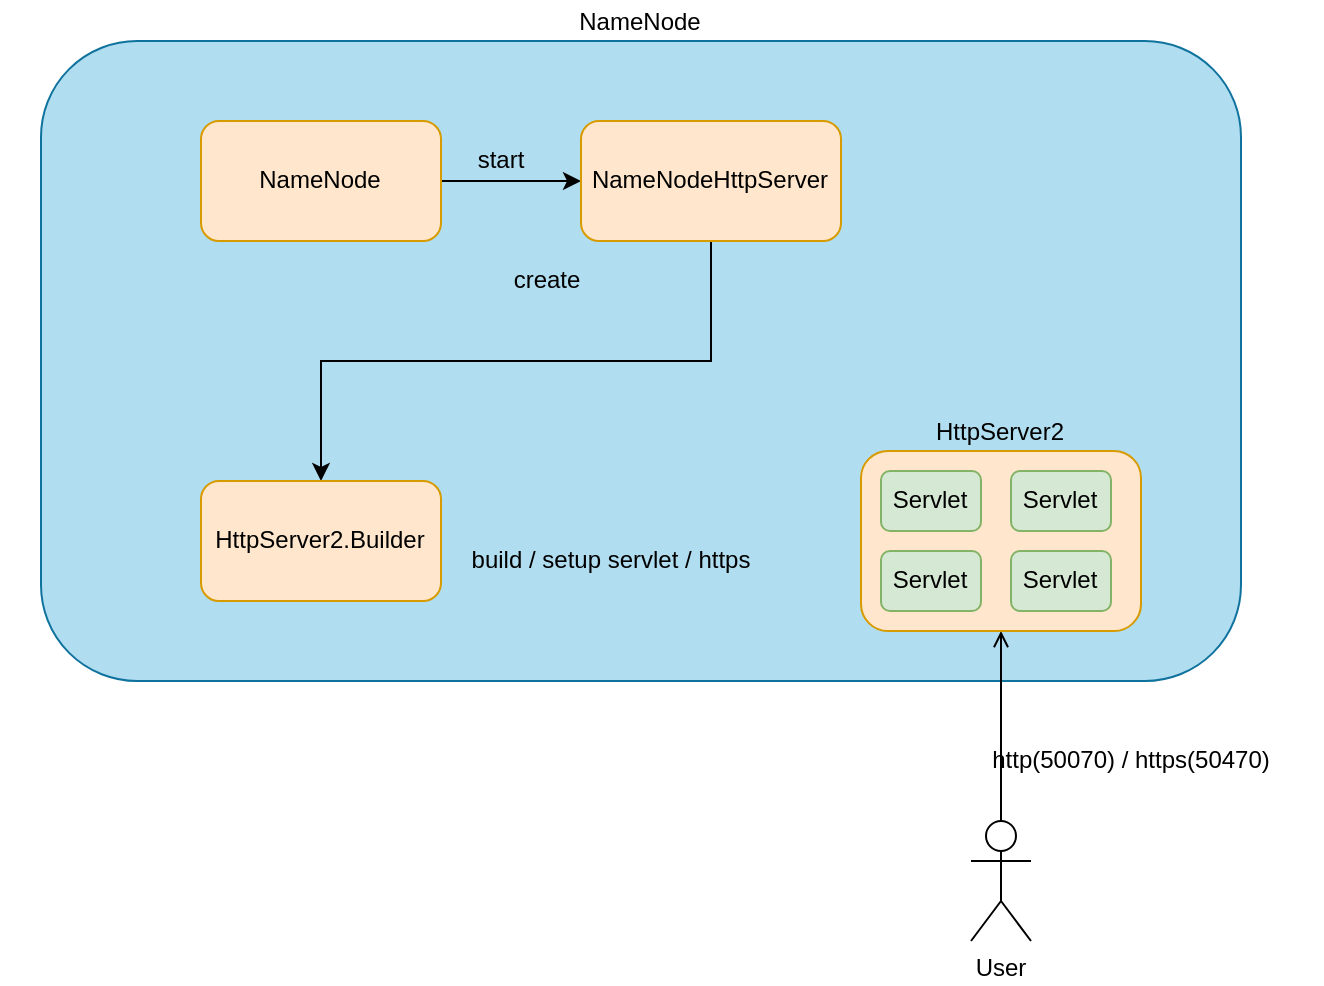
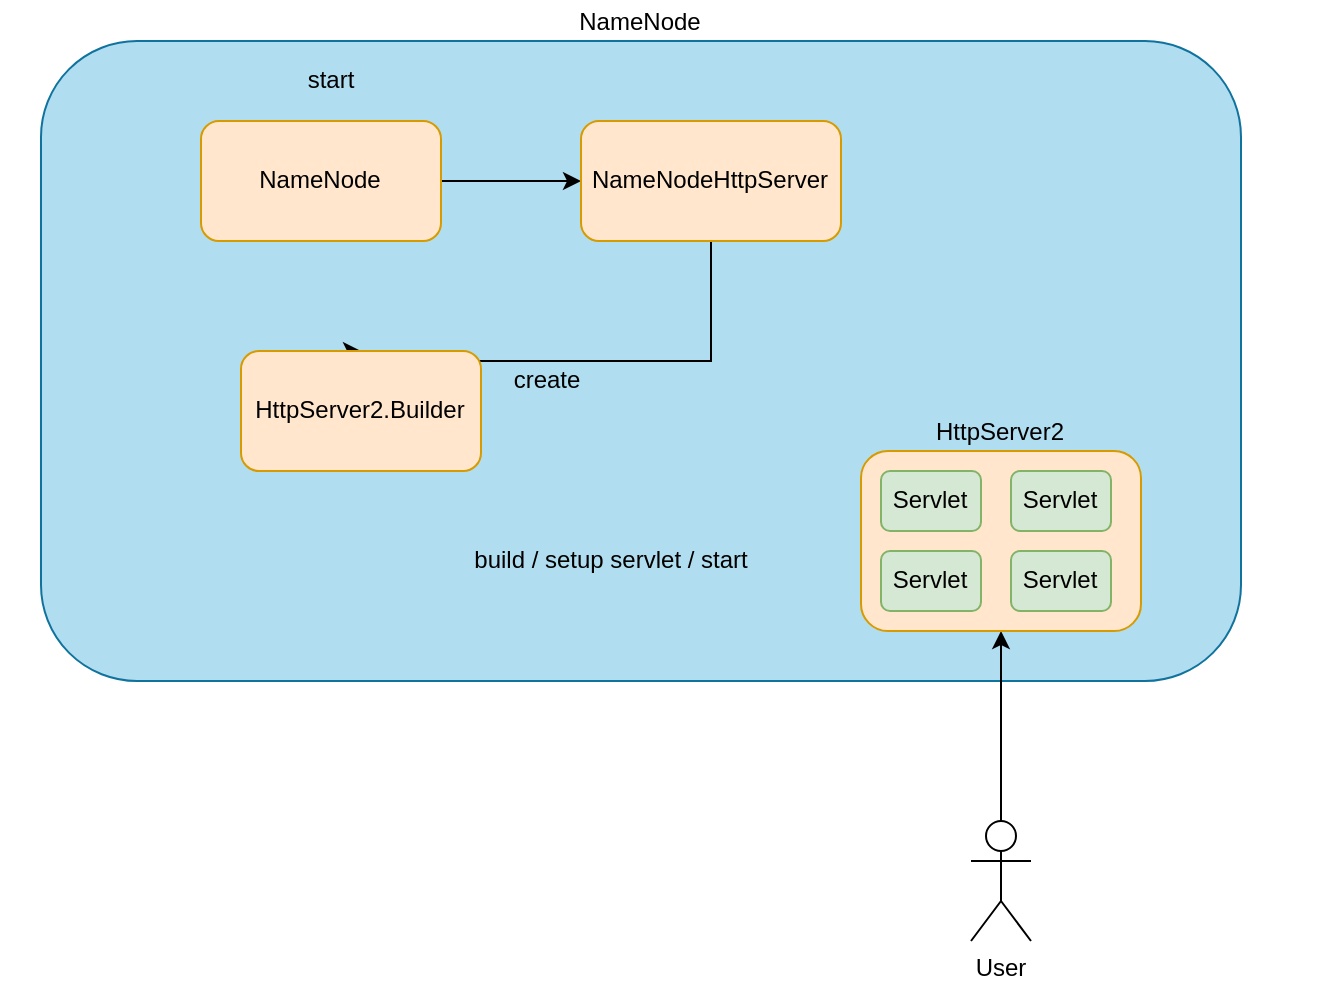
(501, 161) -> (331, 81)
(547, 281) -> (547, 381)
(321, 541) -> (361, 411)
(612, 561) -> (612, 561)
(1001, 642) -> (1001, 646)
(1131, 761) -> none
